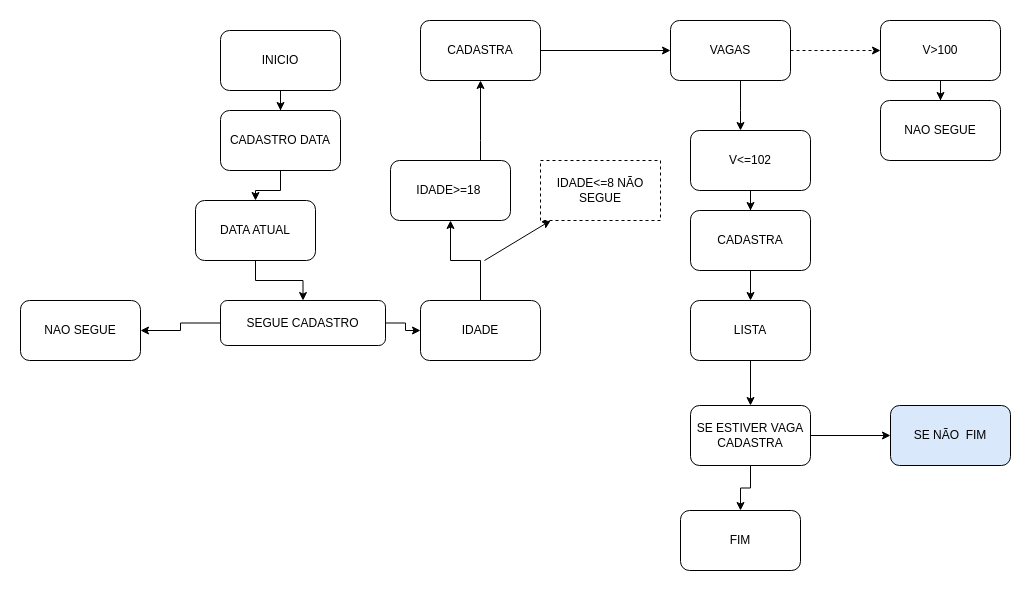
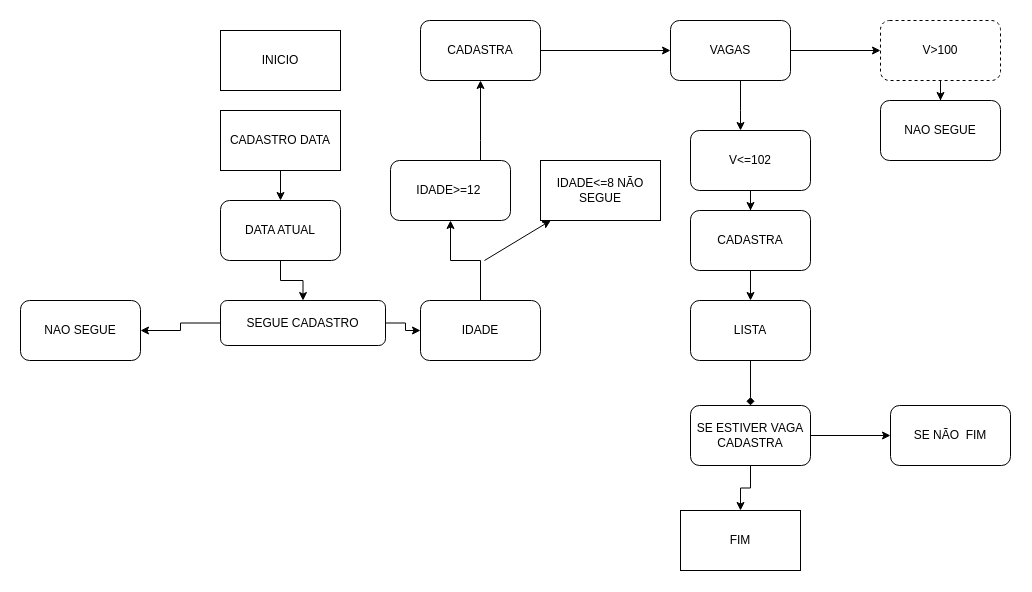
(833, 51) -> (833, 51)
(941, 51) -> (941, 51)
(281, 61) -> (281, 61)
(281, 105) -> none
(281, 141) -> (281, 141)
(451, 191) -> (451, 191)
(601, 191) -> (601, 191)
(256, 231) -> (281, 231)
(751, 397) -> (751, 397)
(951, 436) -> (951, 436)
(741, 541) -> (741, 541)
